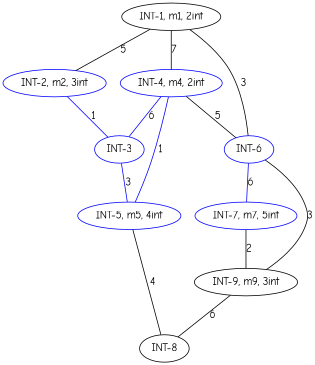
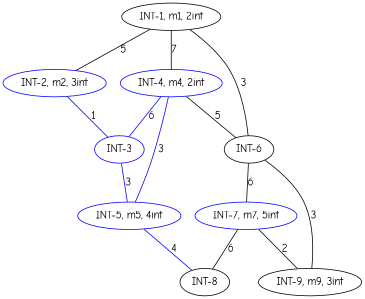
(161, 149) -> (161, 149)
(249, 149) -> (249, 149)
(248, 183) -> (248, 183)
(147, 282) -> (168, 250)
(204, 316) -> (225, 249)
